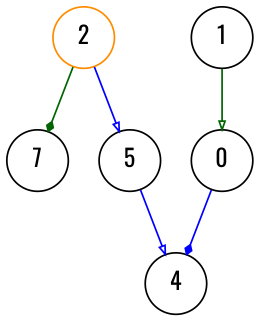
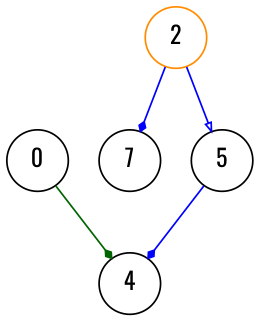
(222, 38) -> none
(63, 94) -> (155, 94)
(201, 217) -> (81, 218)
(151, 218) -> (179, 218)
